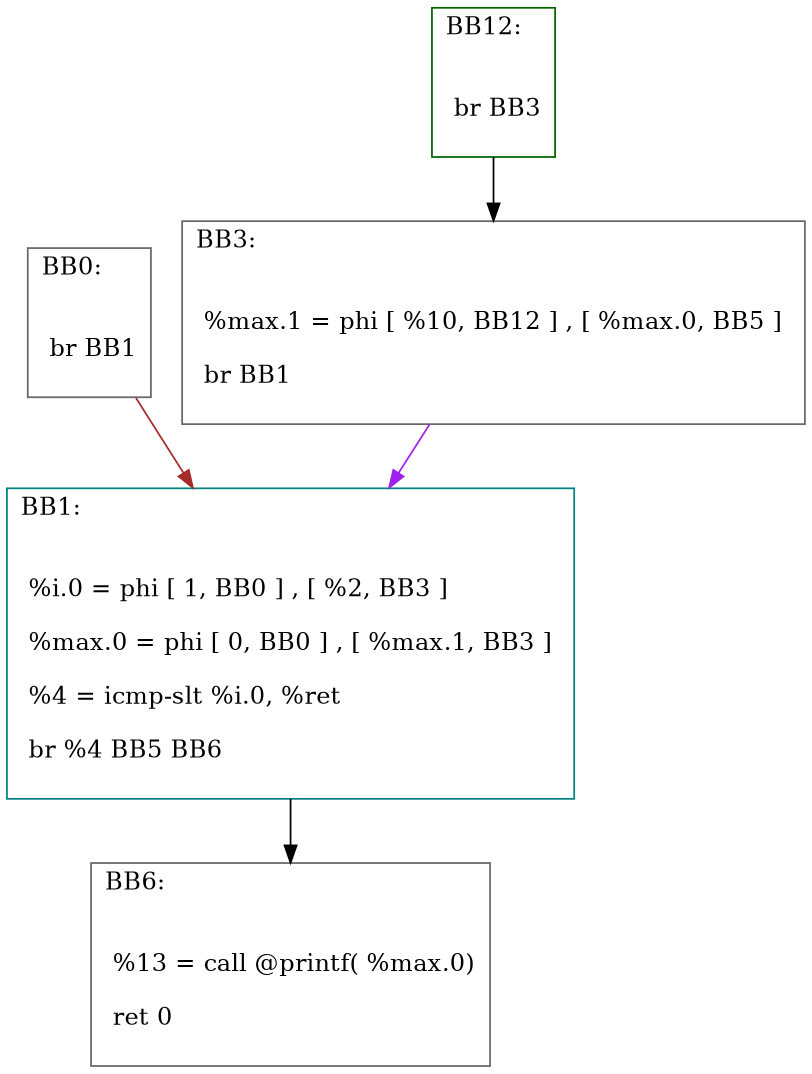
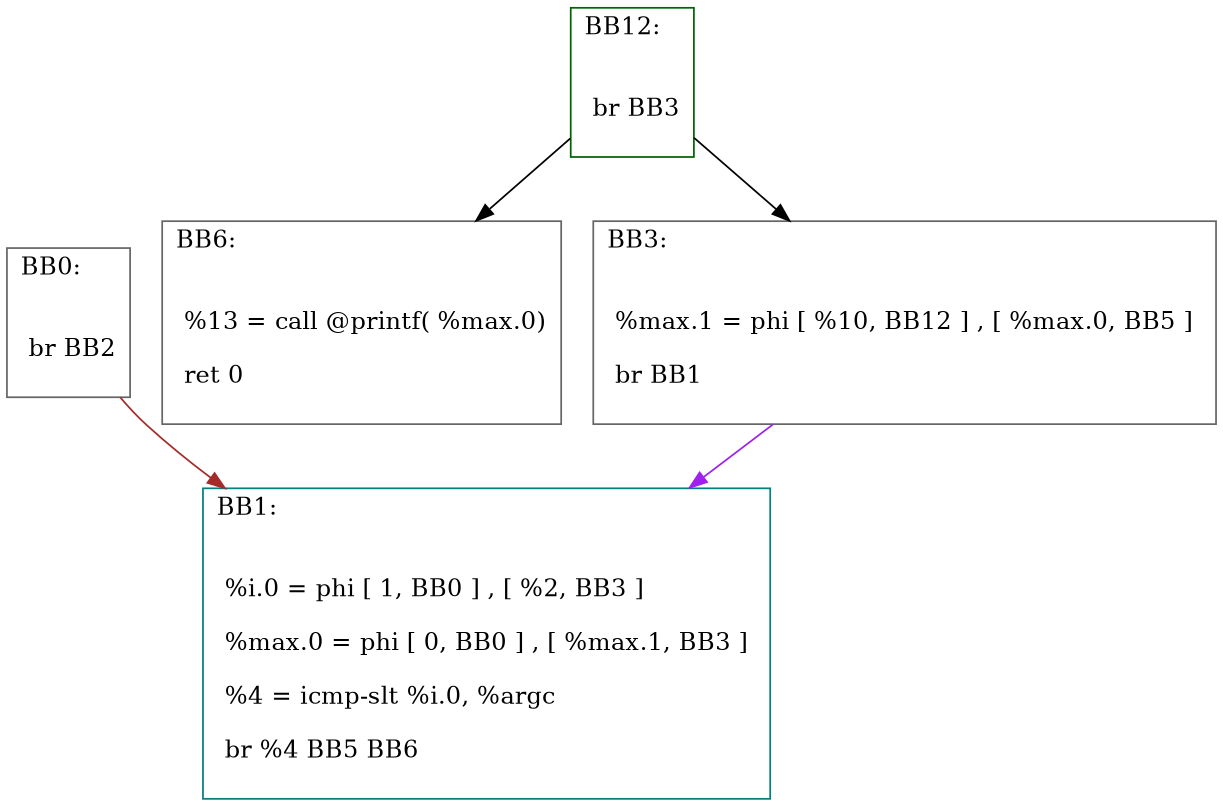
(89, 349) -> (69, 349)
(181, 696) -> (387, 696)
(291, 822) -> (530, 174)
